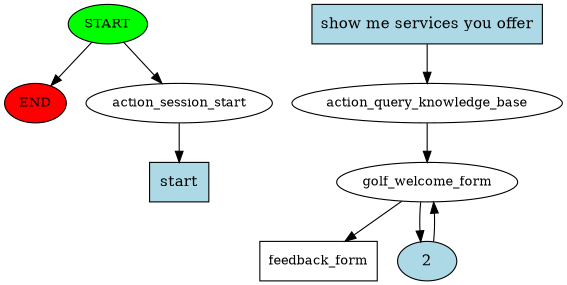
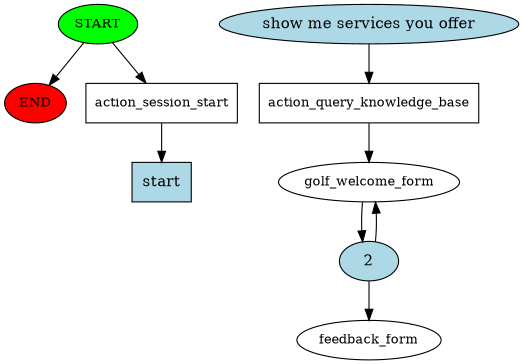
(427, 24) -> (369, 24)
(179, 103) -> (162, 103)
(427, 103) -> (369, 103)
(378, 218) -> (369, 295)
(319, 261) -> (369, 340)
